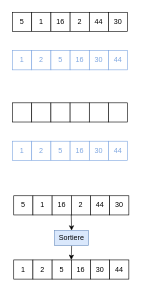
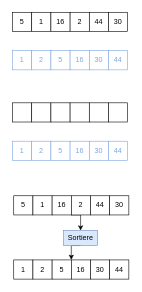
(71, 238) -> (80, 238)
